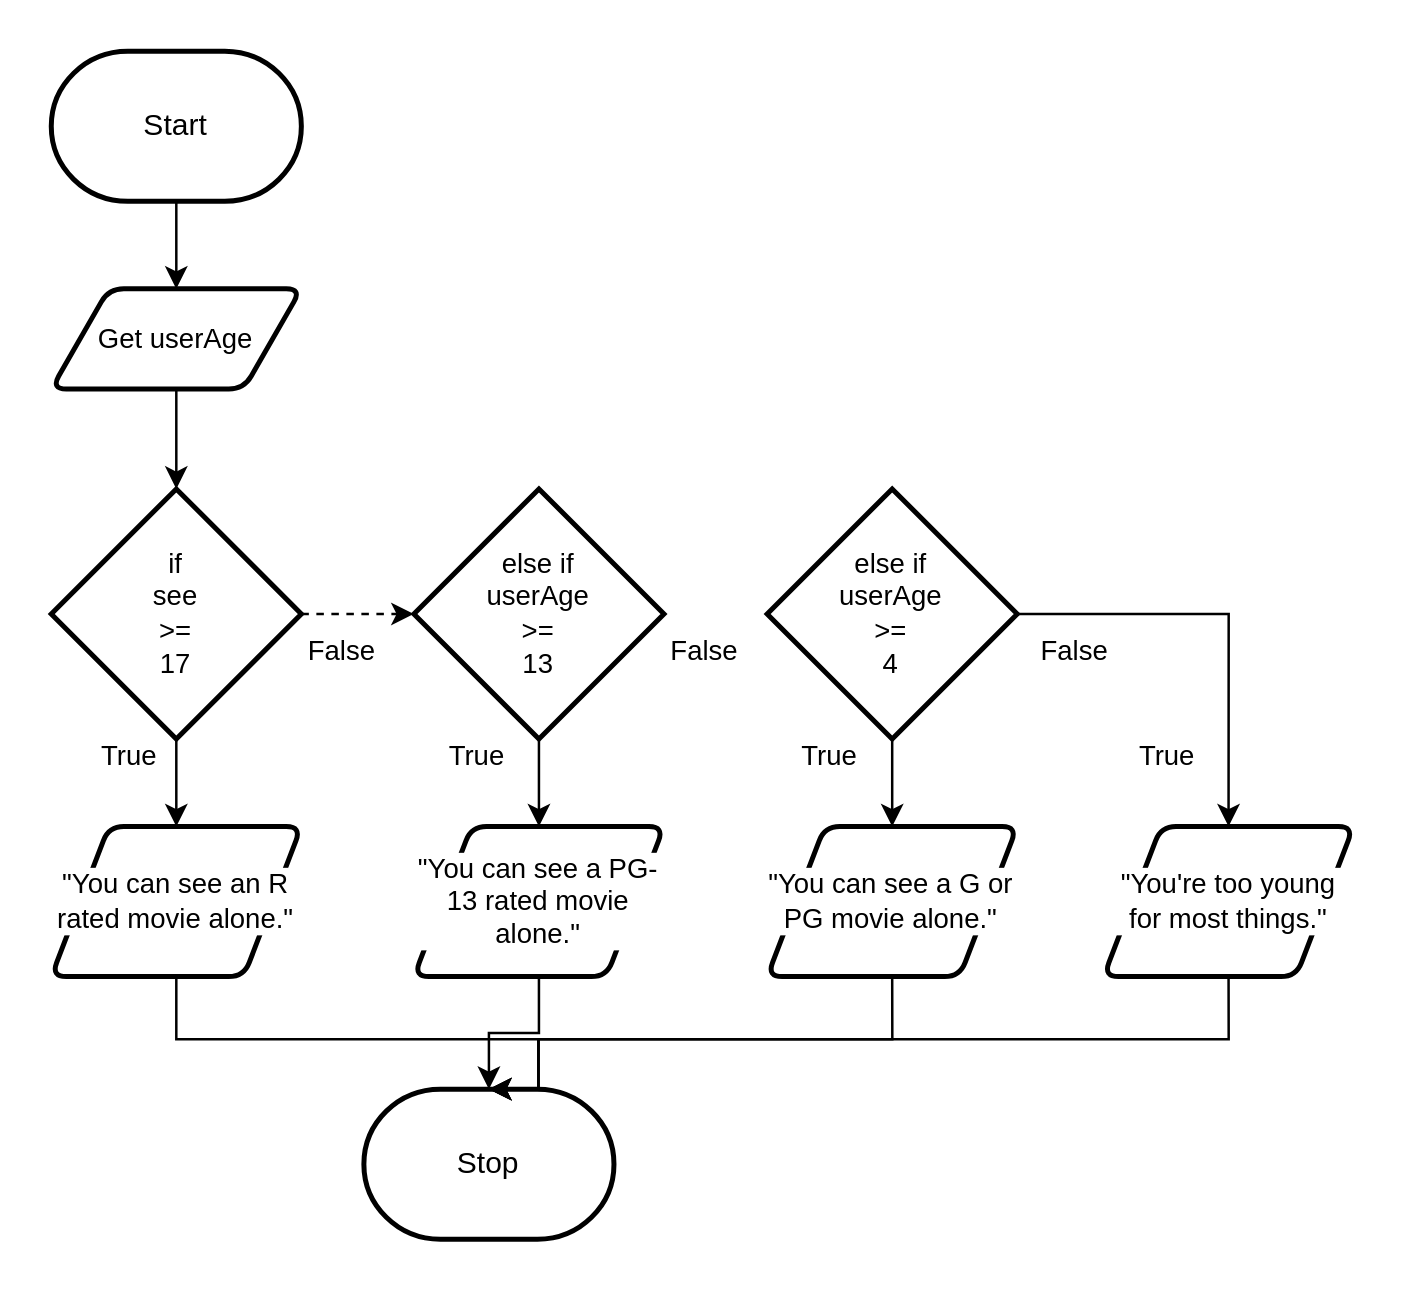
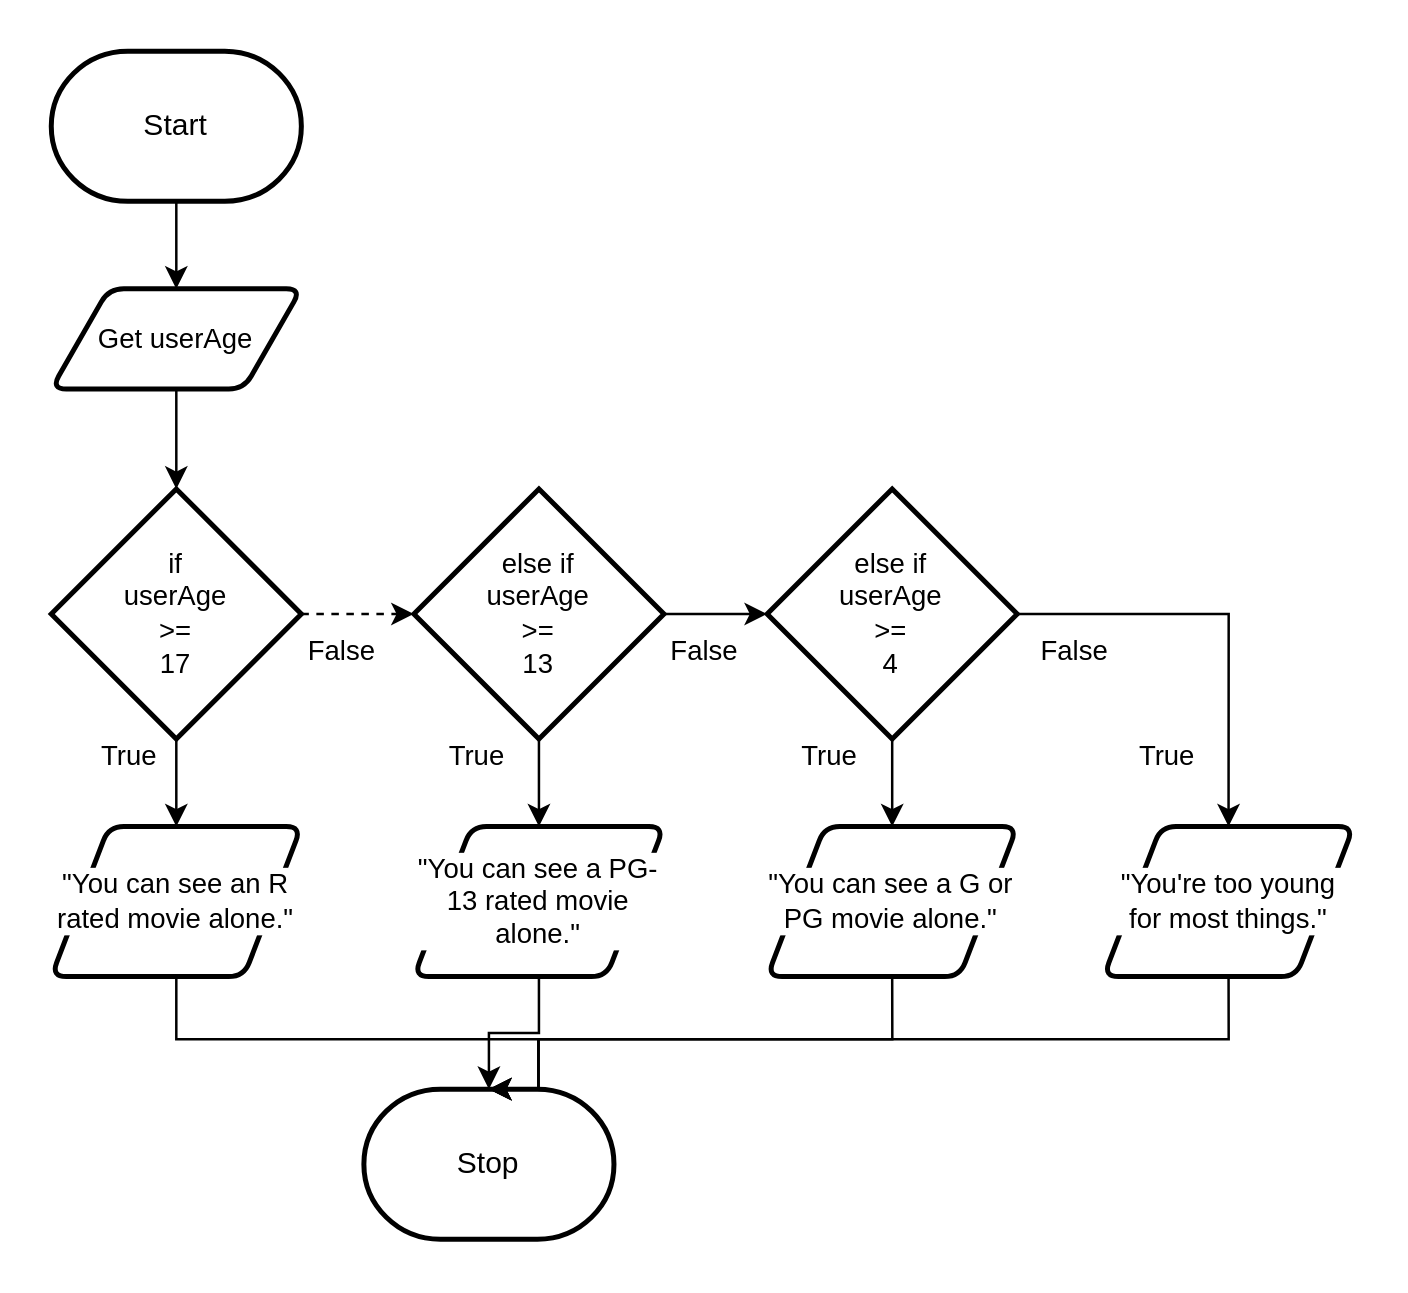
(176, 614) -> (176, 614)
none -> (708, 614)
